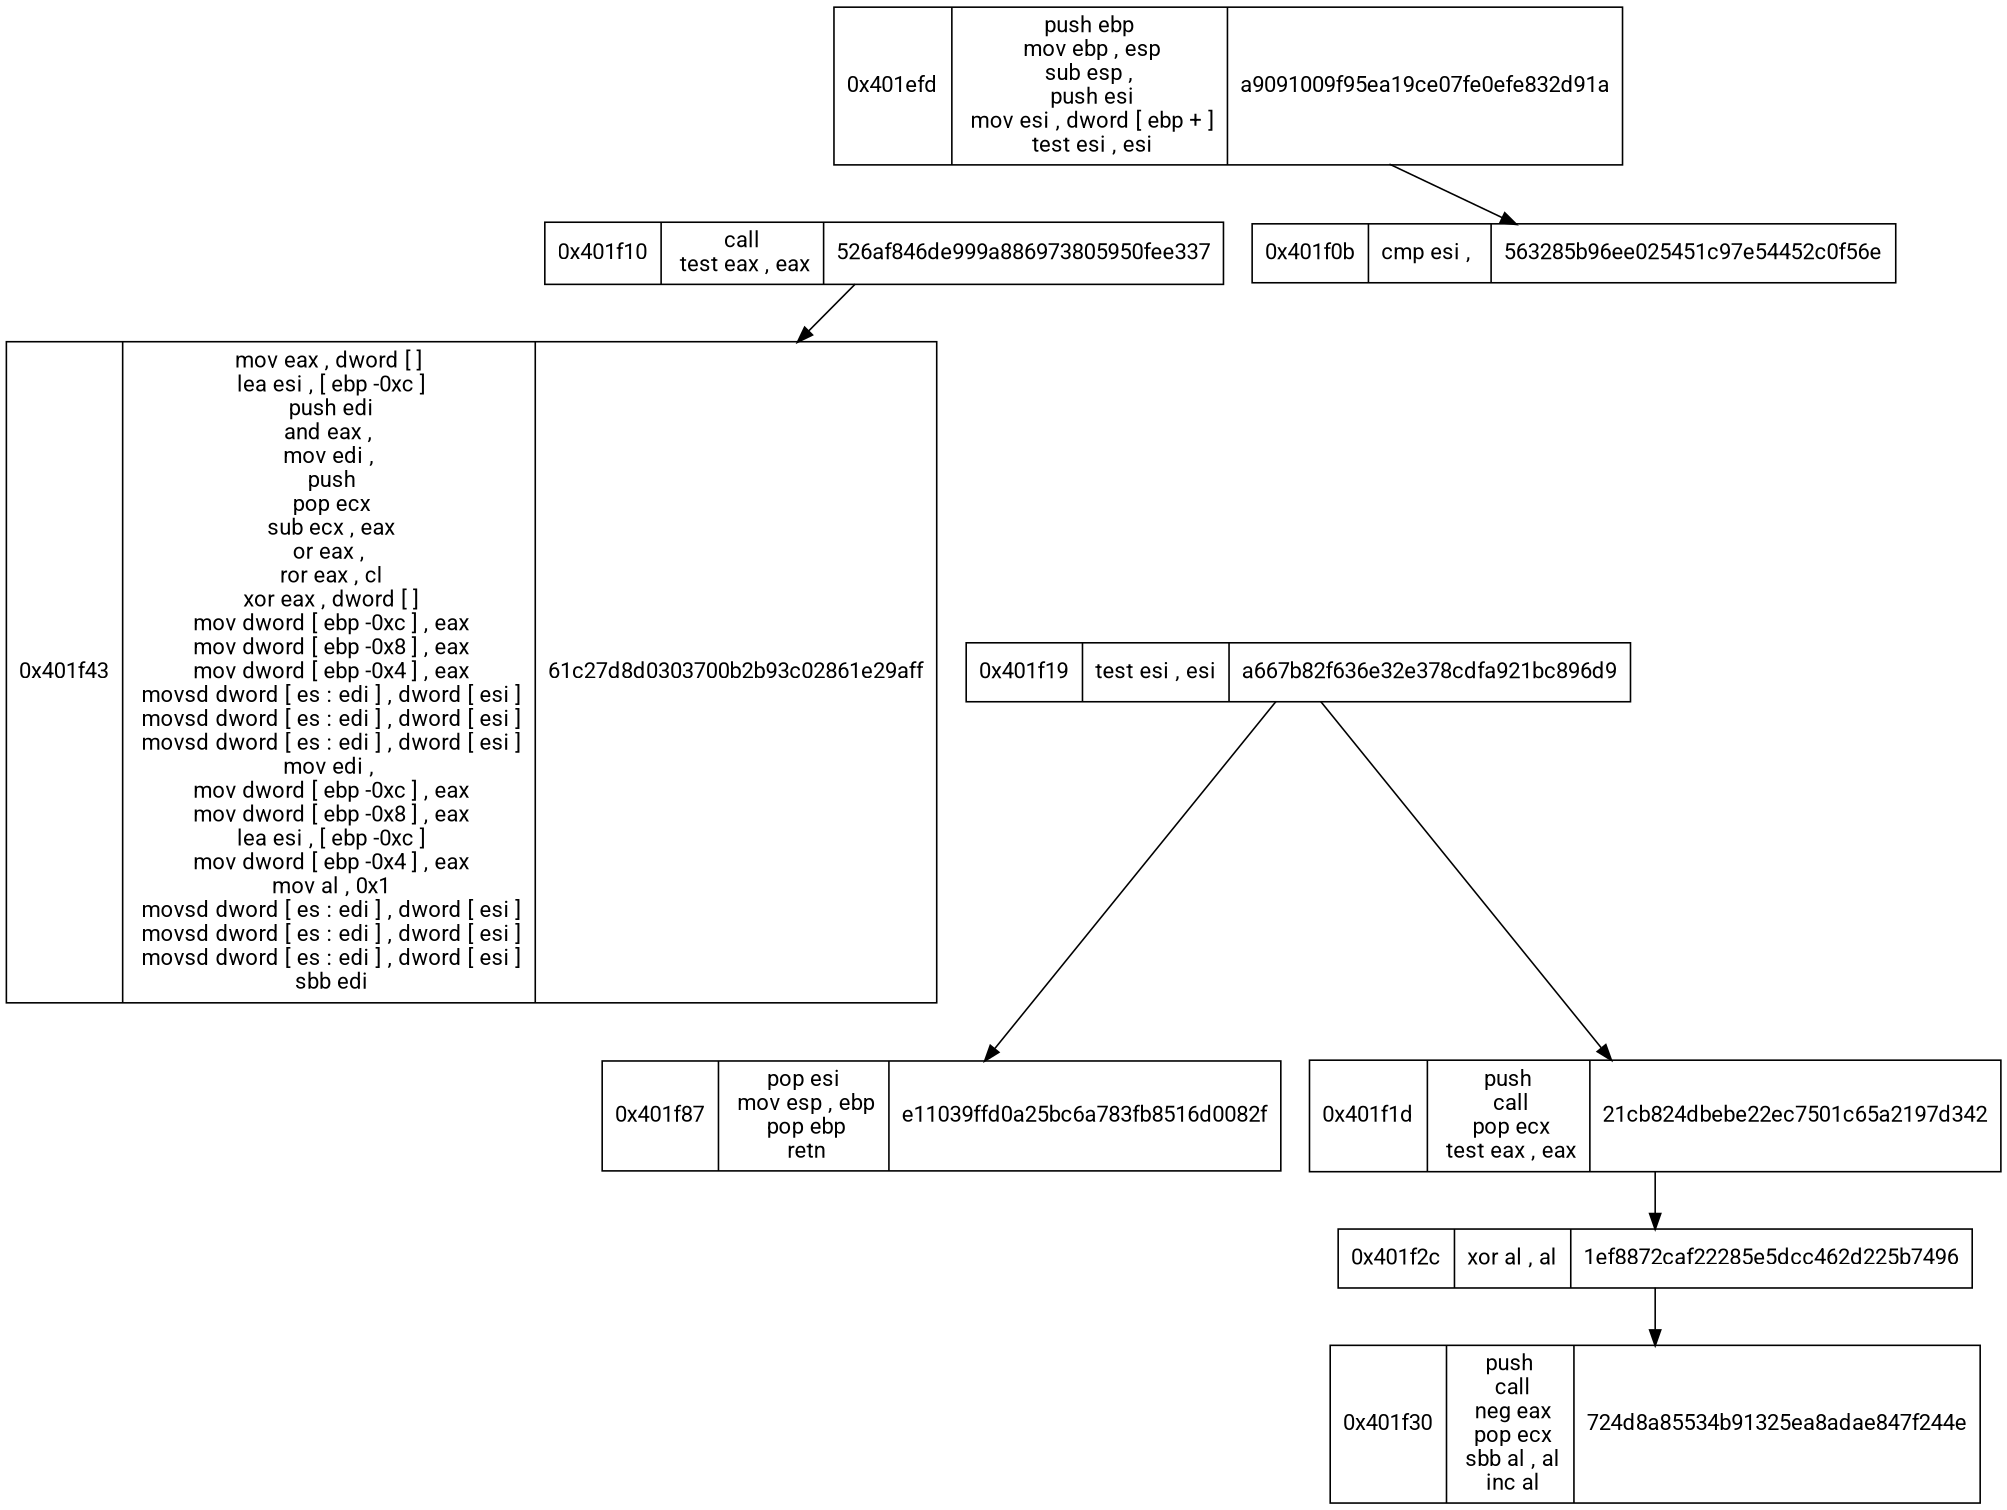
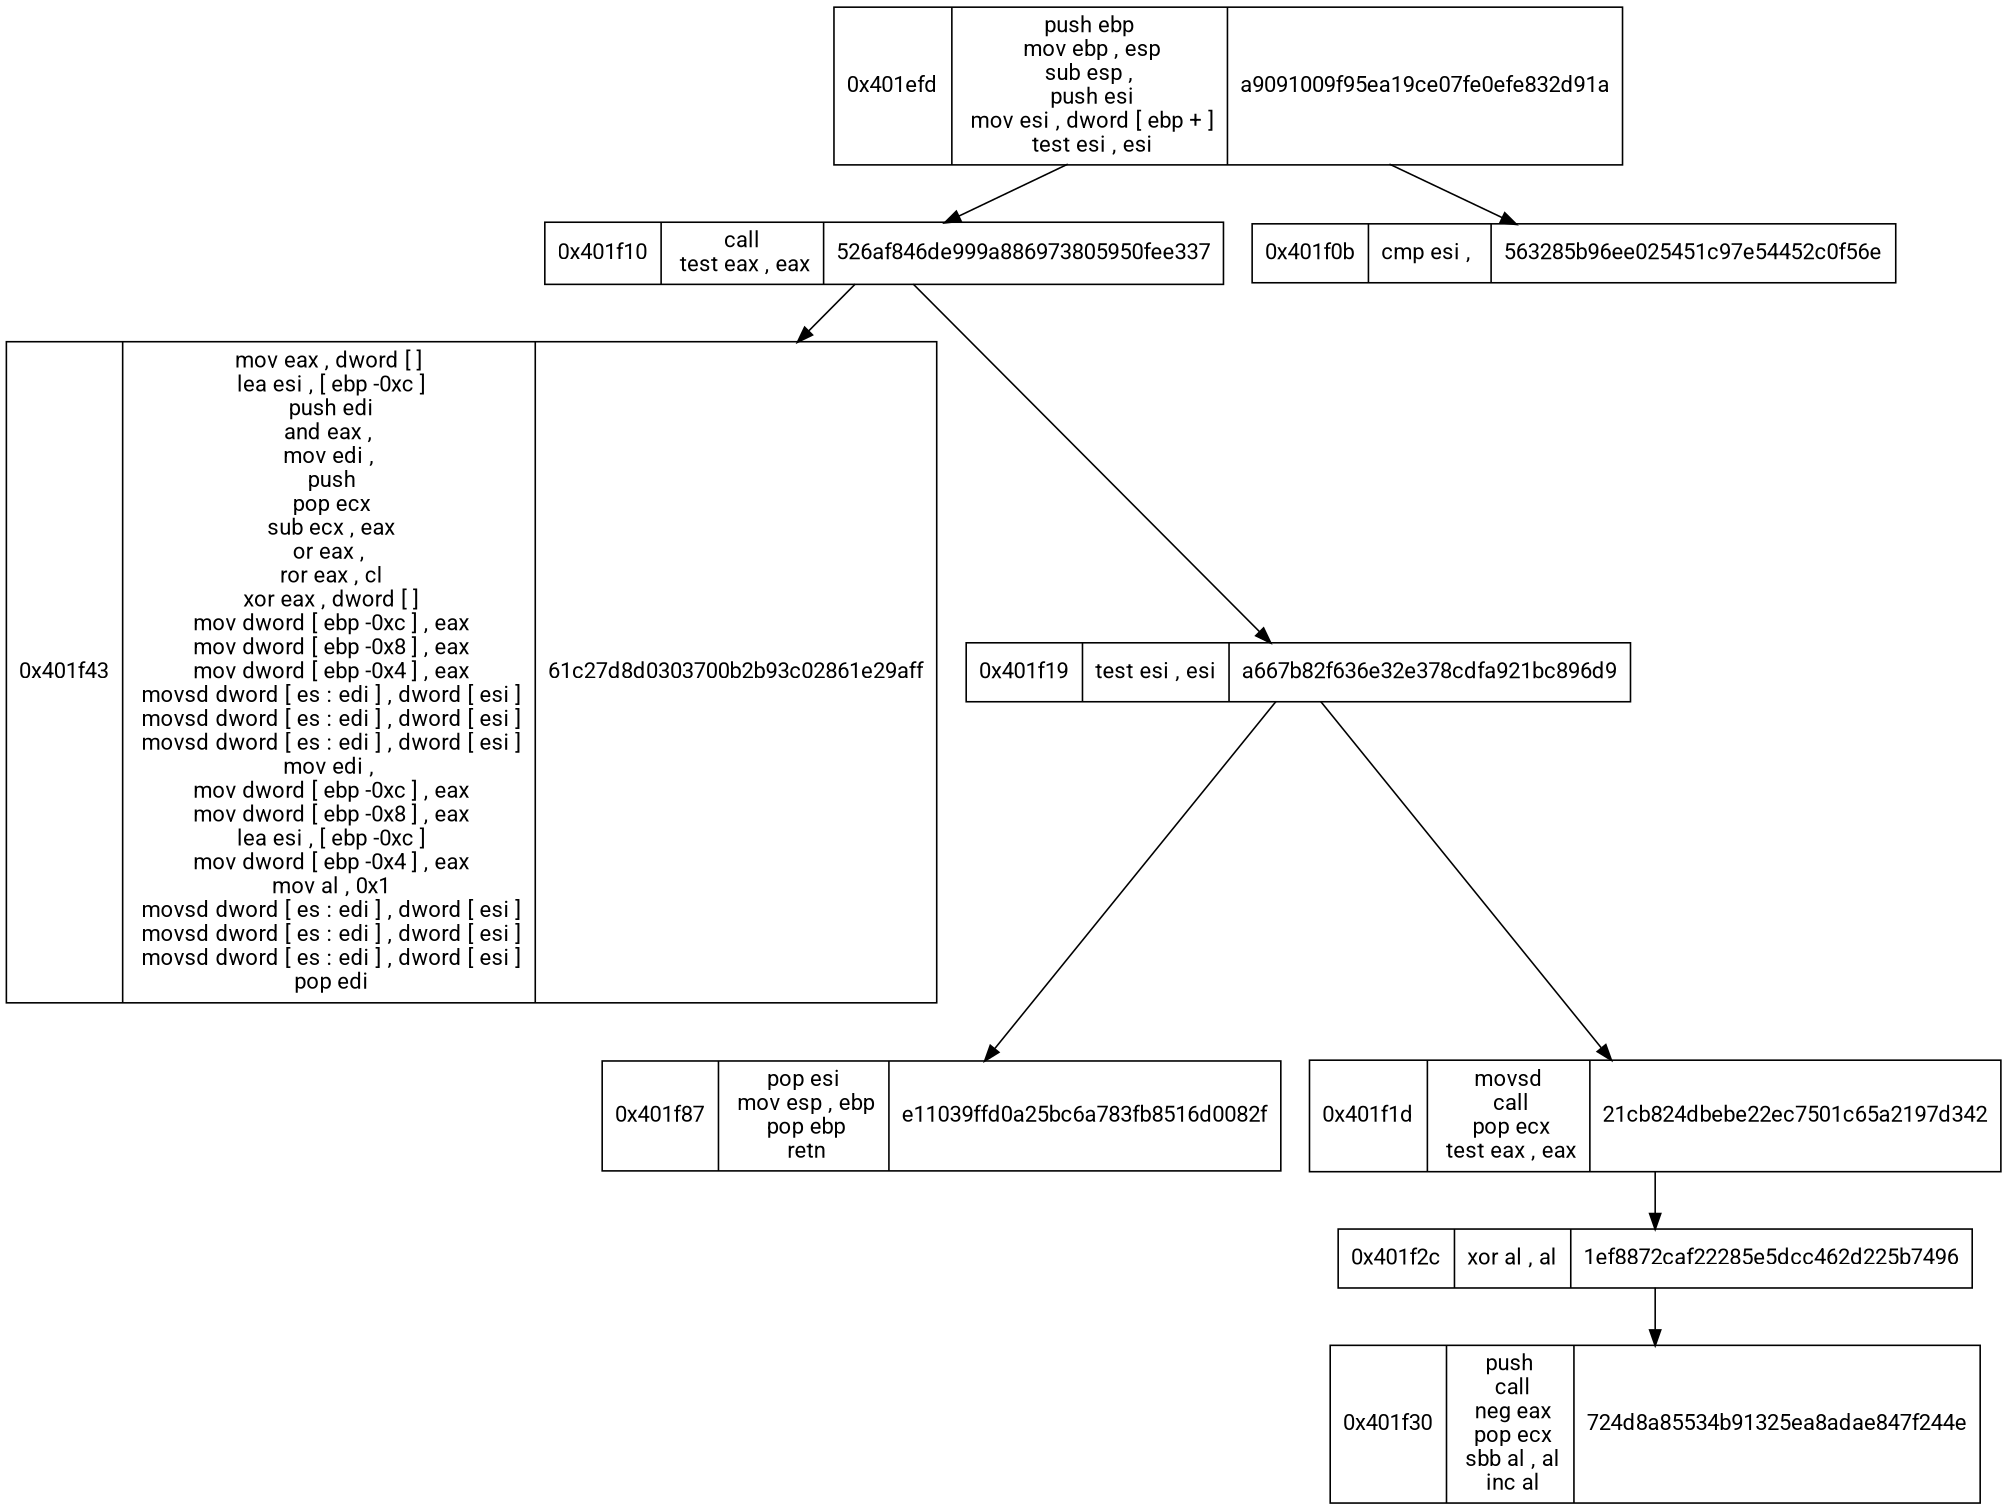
none -> (1013, 190)
none -> (1086, 458)
(329, 982) -> (329, 982)
(1509, 1079) -> (1509, 1079)
